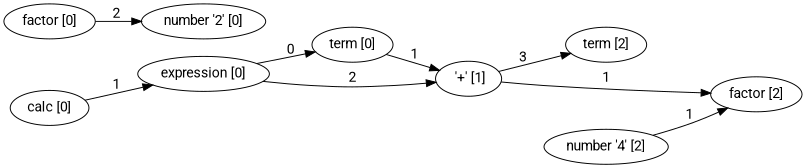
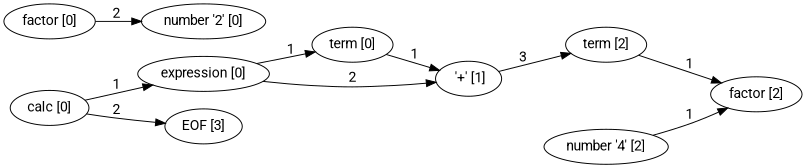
(291, 50) -> (291, 50)
(601, 89) -> (675, 68)
none -> (204, 126)
